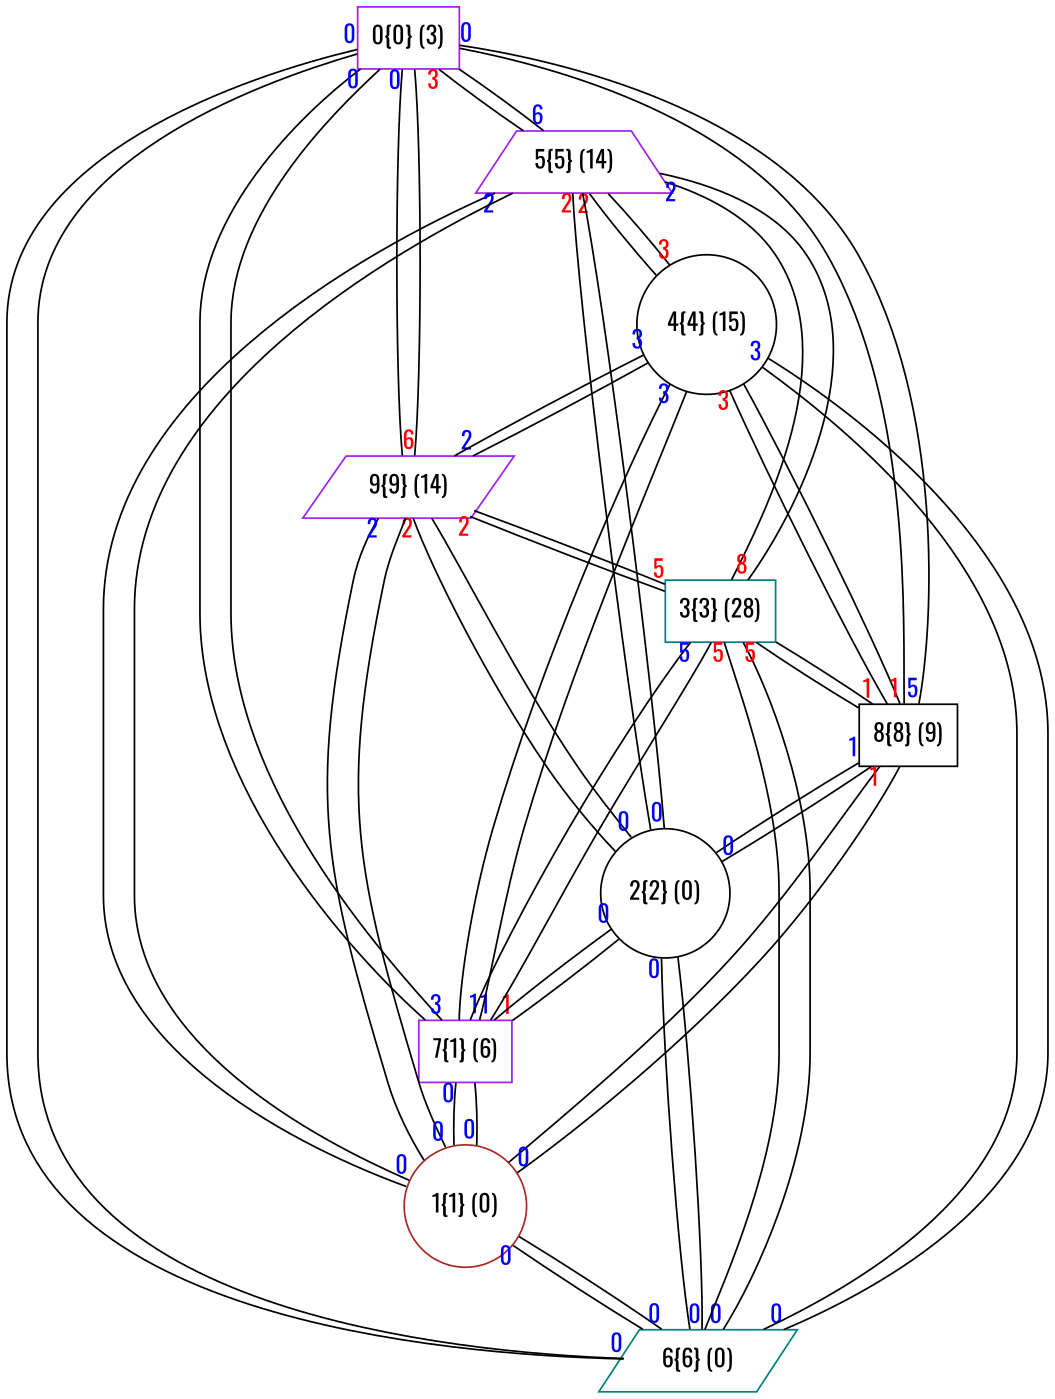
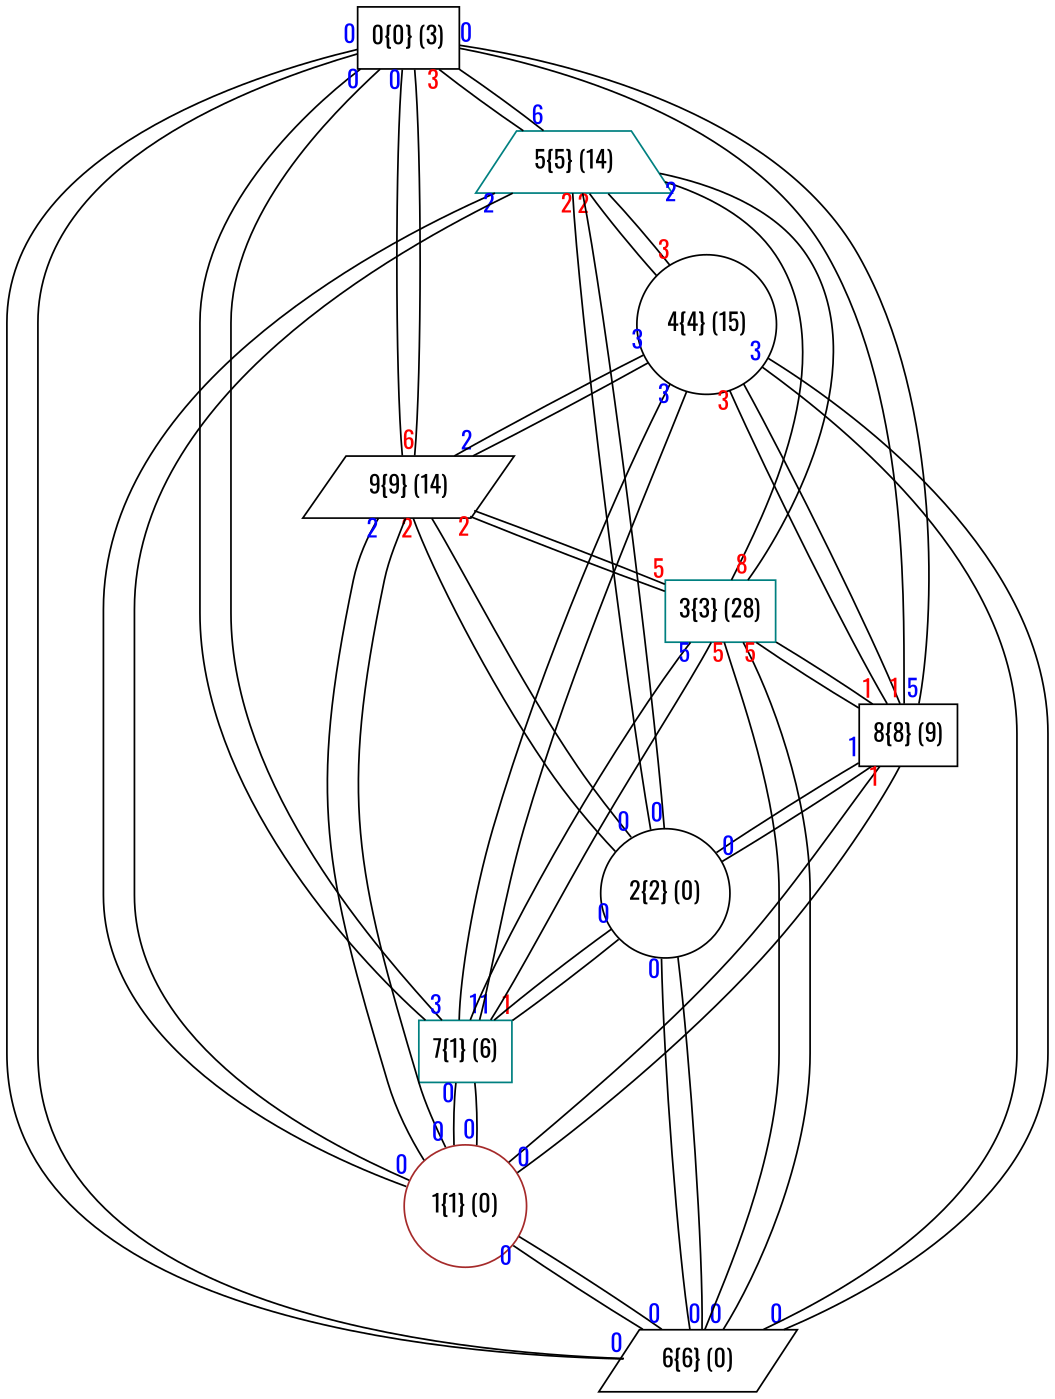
(408, 38) -> (408, 38)
(574, 162) -> (574, 162)
(408, 487) -> (408, 487)
(465, 1051) -> (465, 1051)
(698, 1361) -> (698, 1361)
